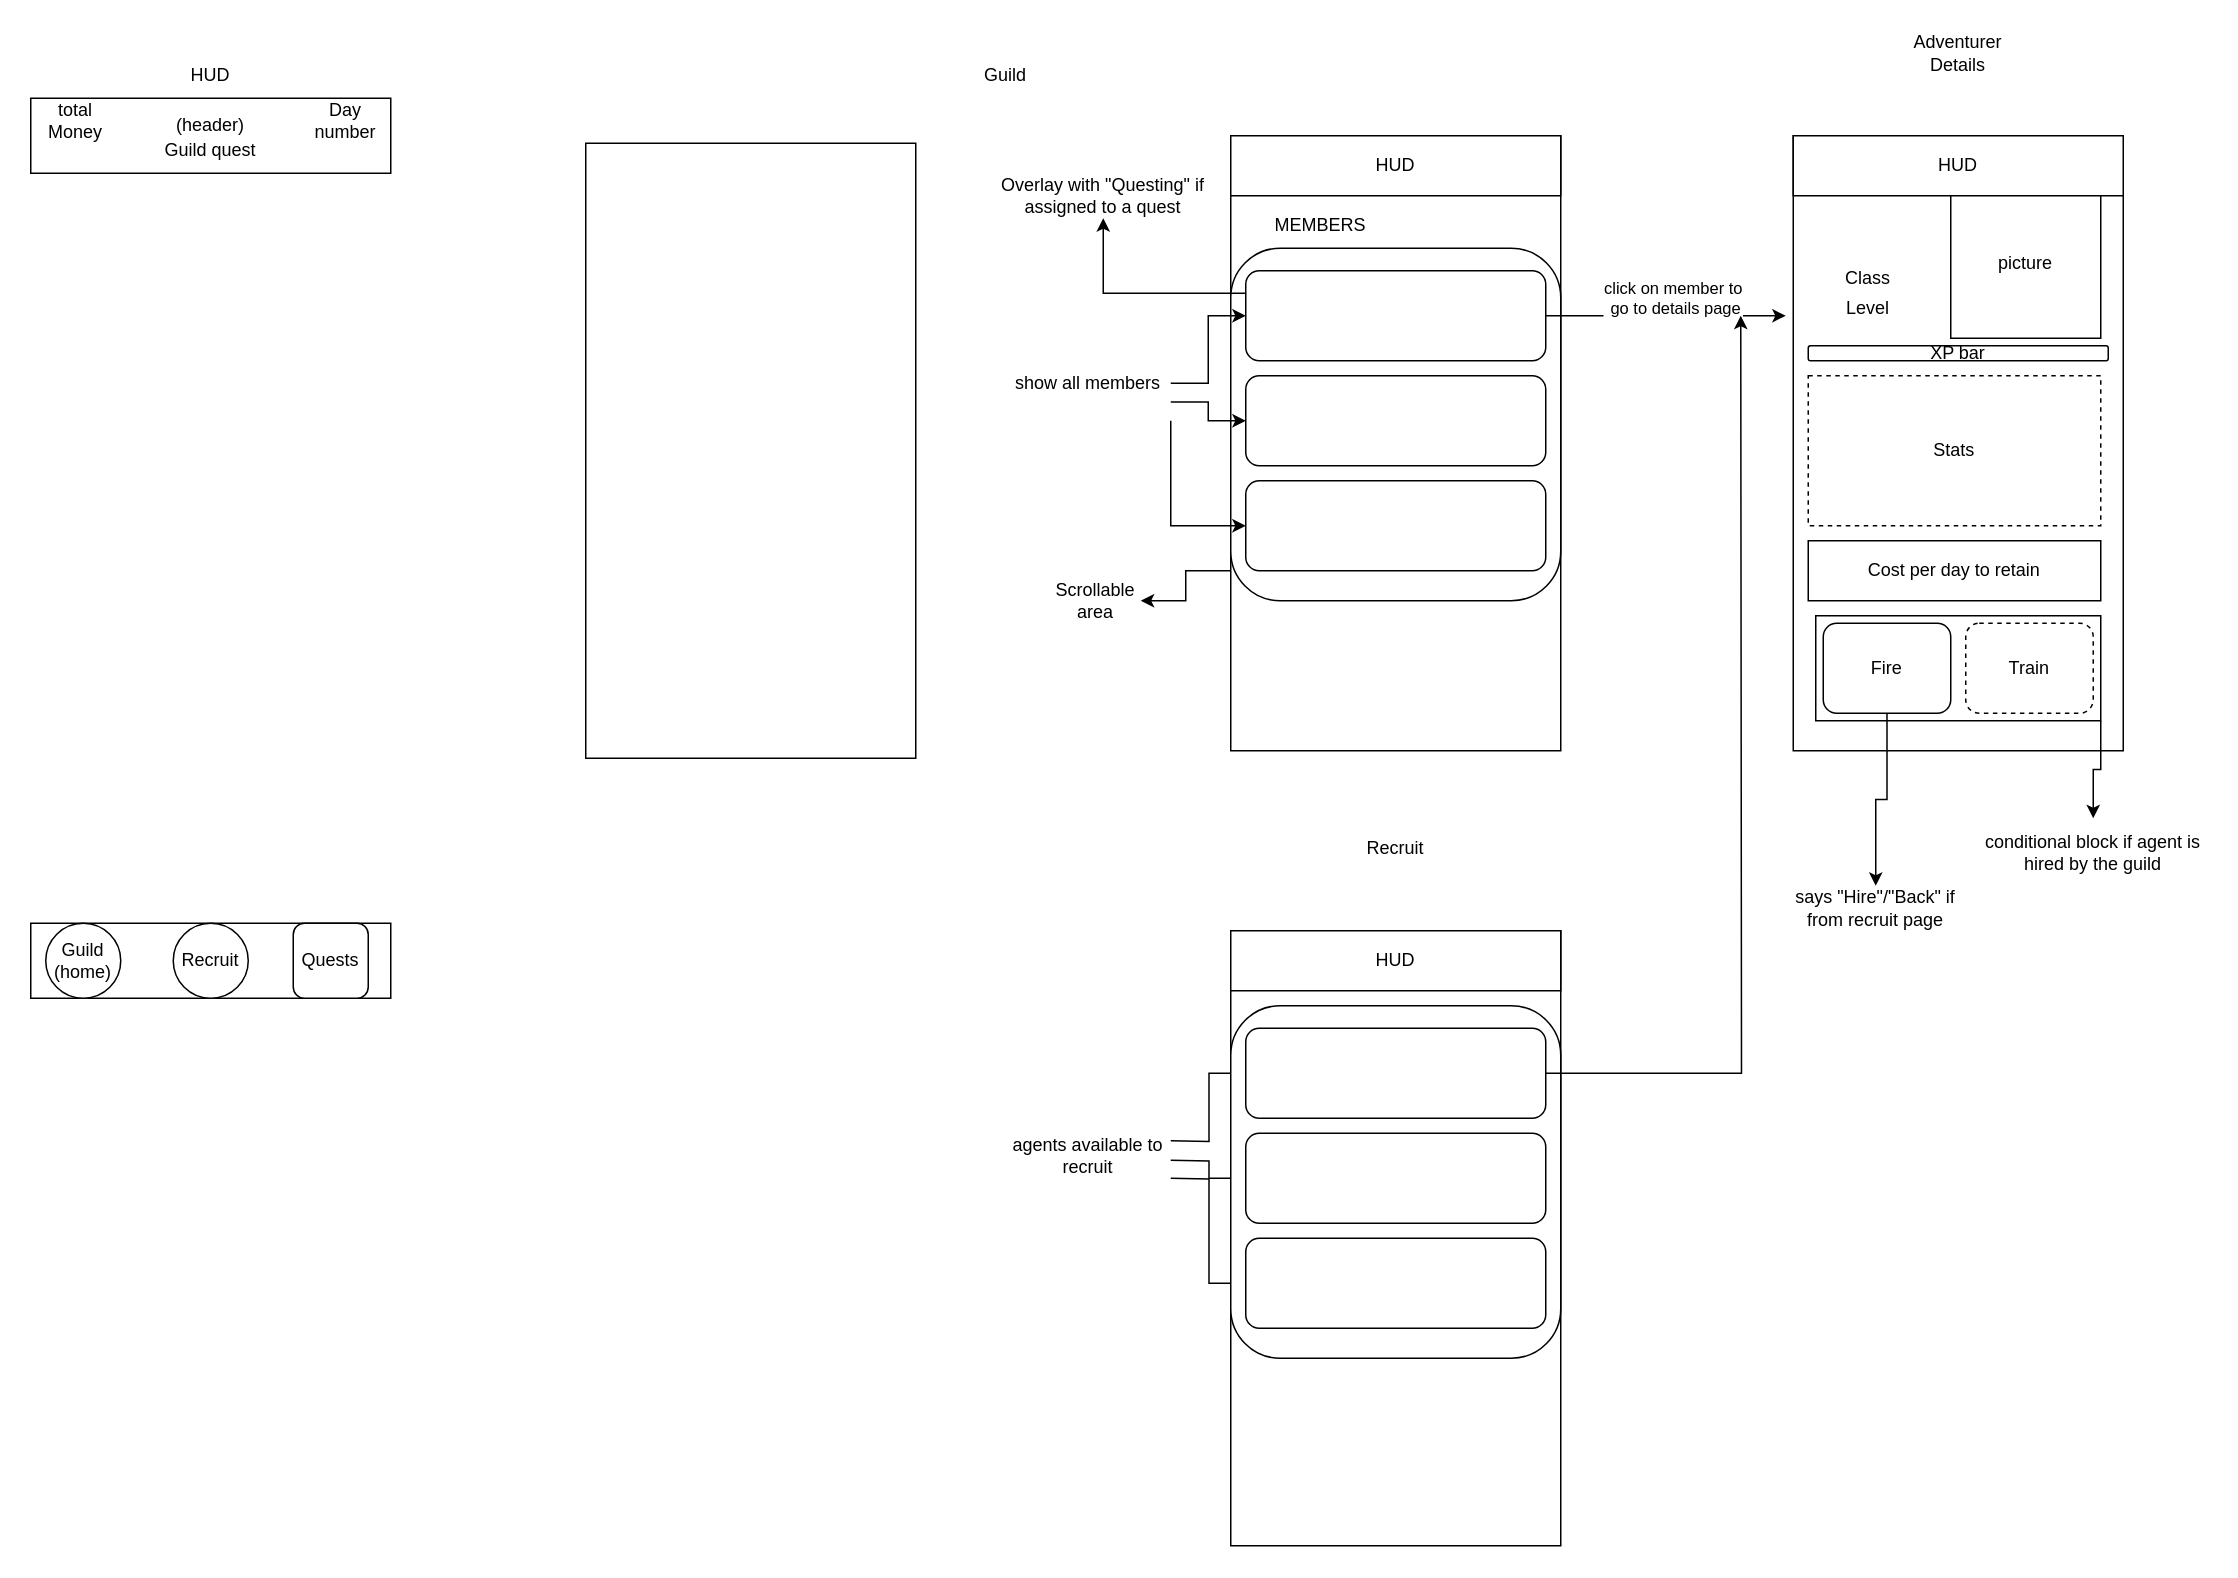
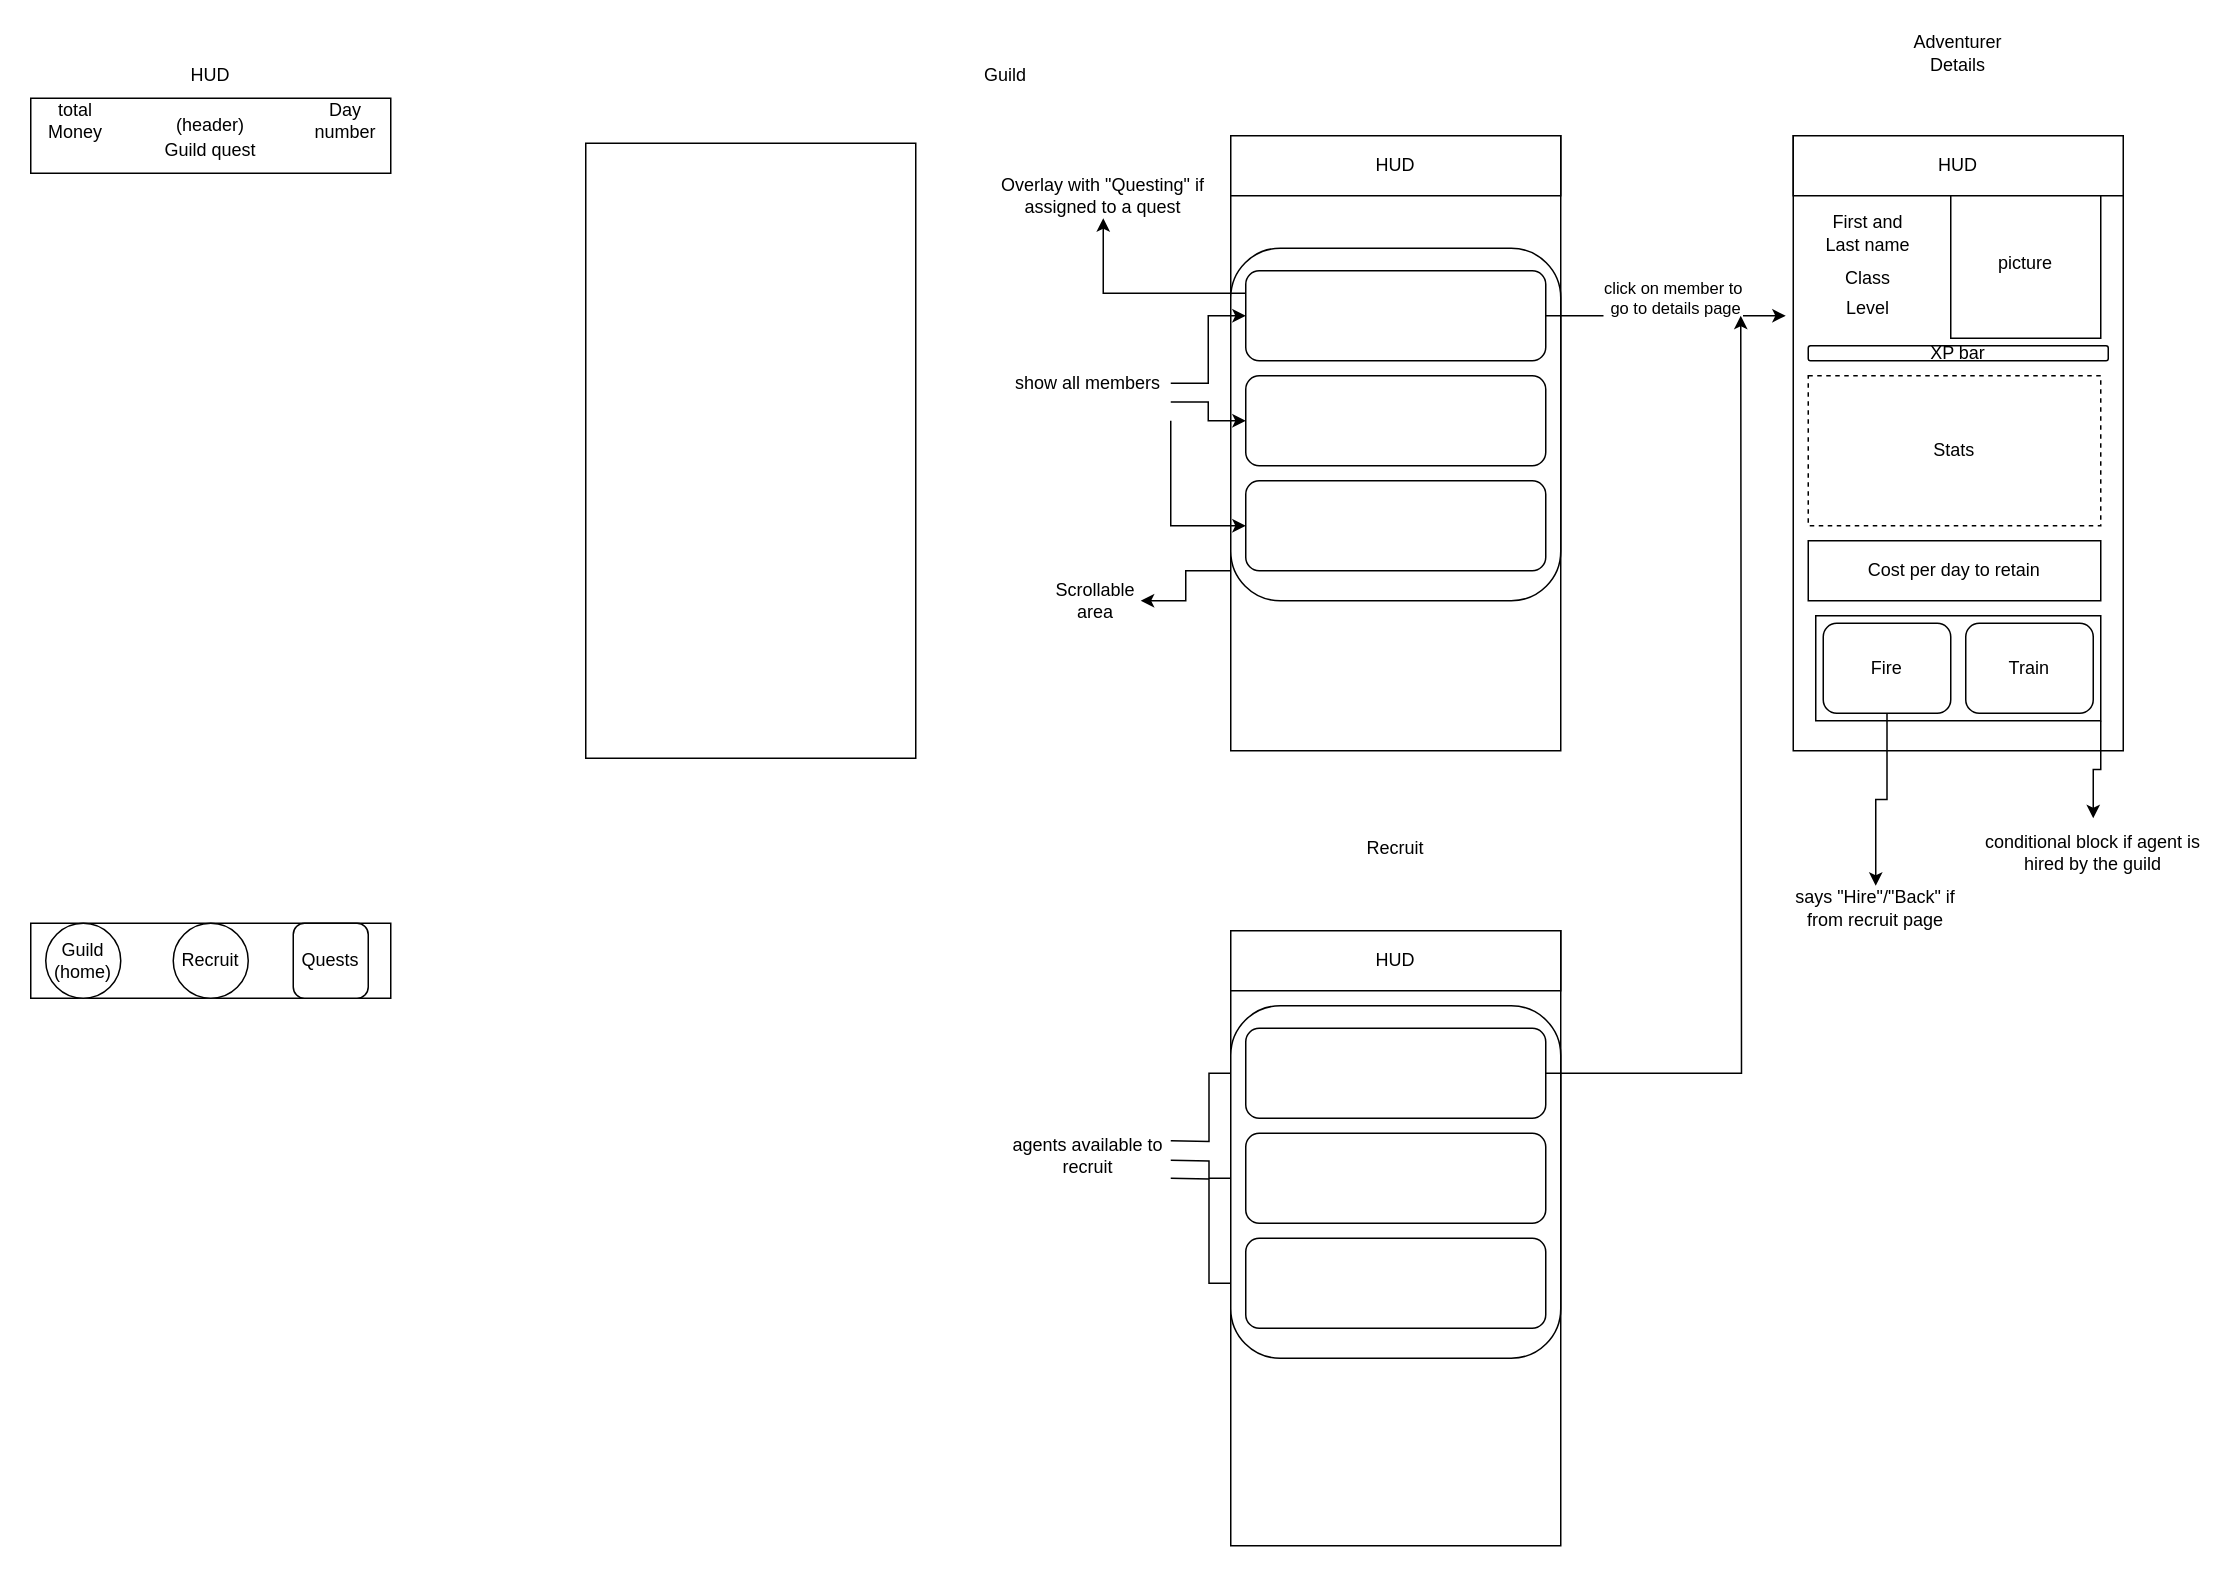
(1321, 226) -> none
none -> (1868, 233)
(2030, 668) -> (2030, 668)
